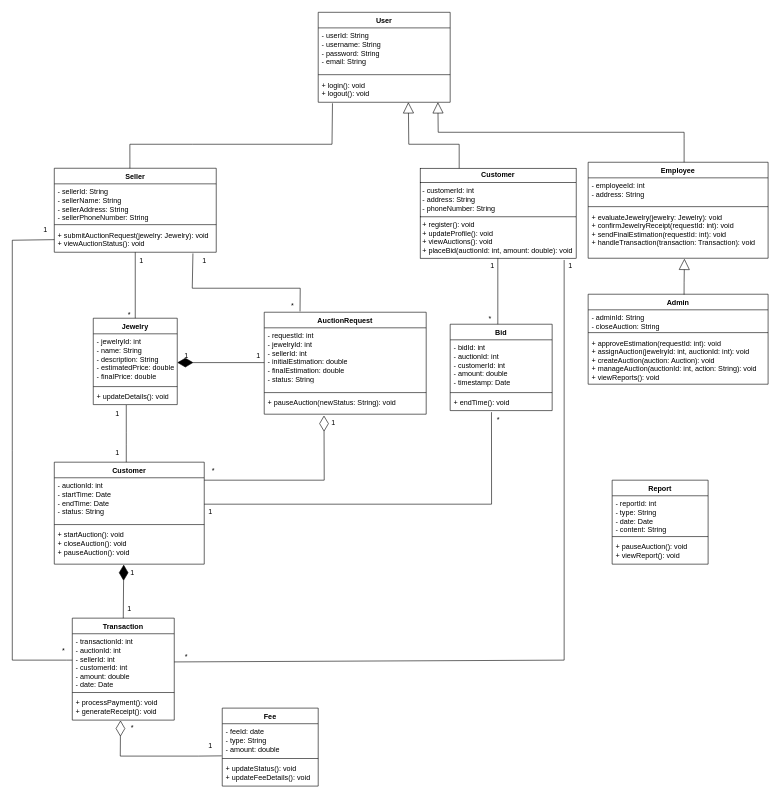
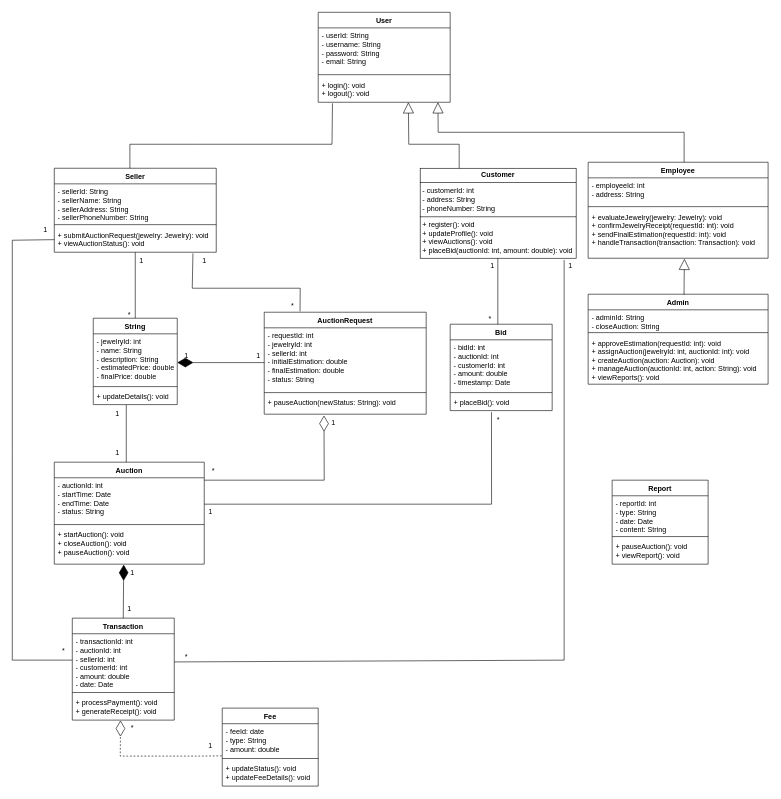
(135, 327) -> (135, 327)
(483, 404) -> (485, 404)
(129, 471) -> (129, 471)
(160, 756) -> (160, 756)
